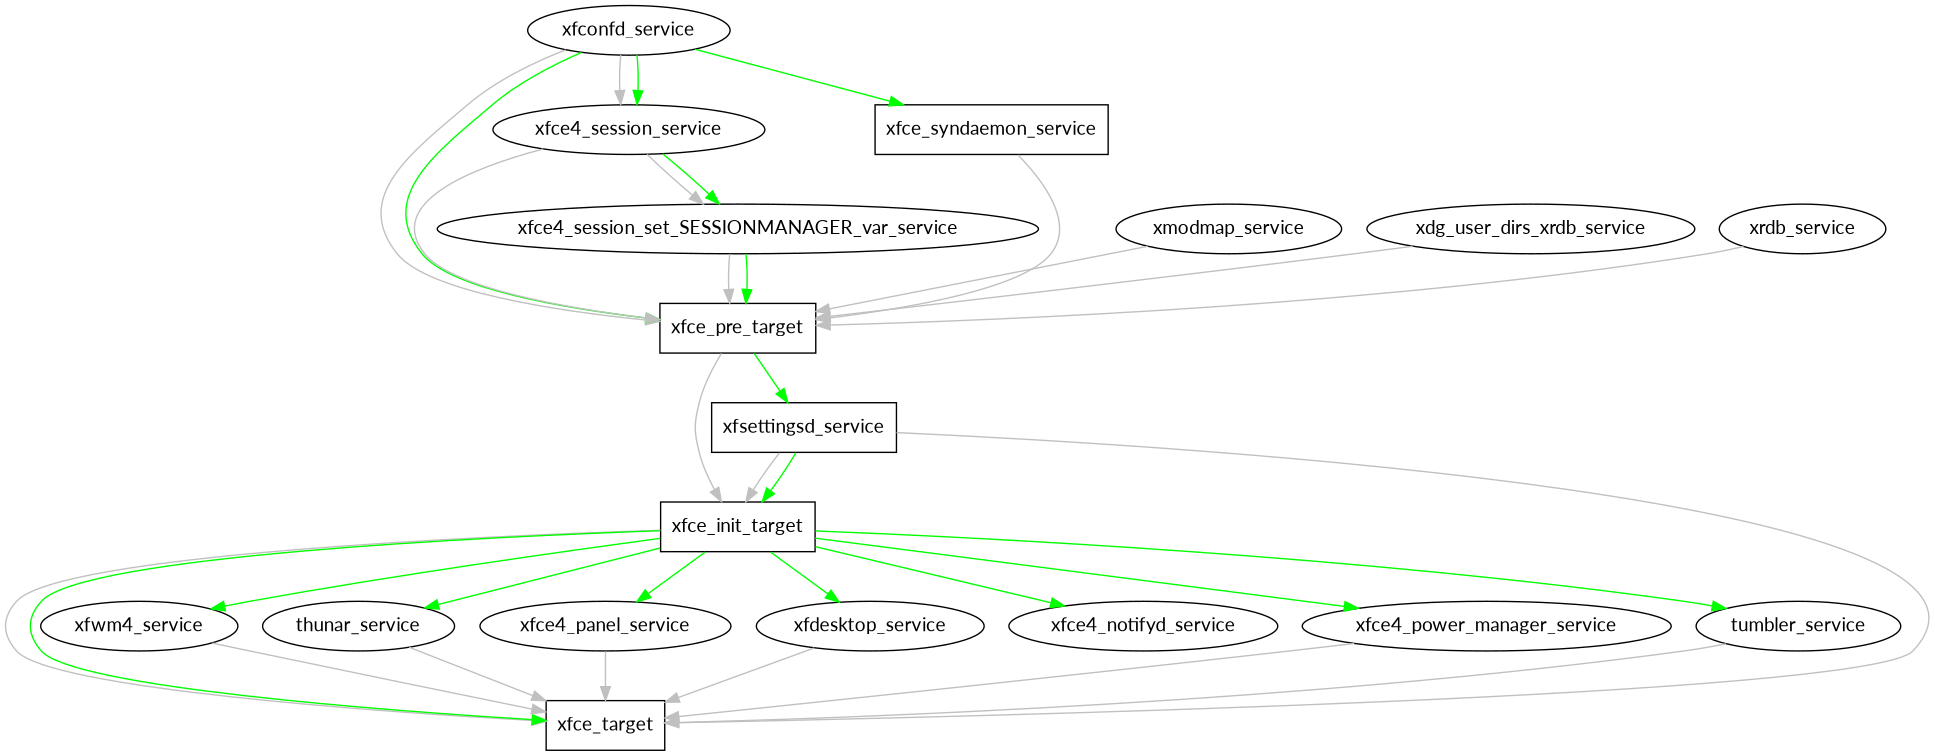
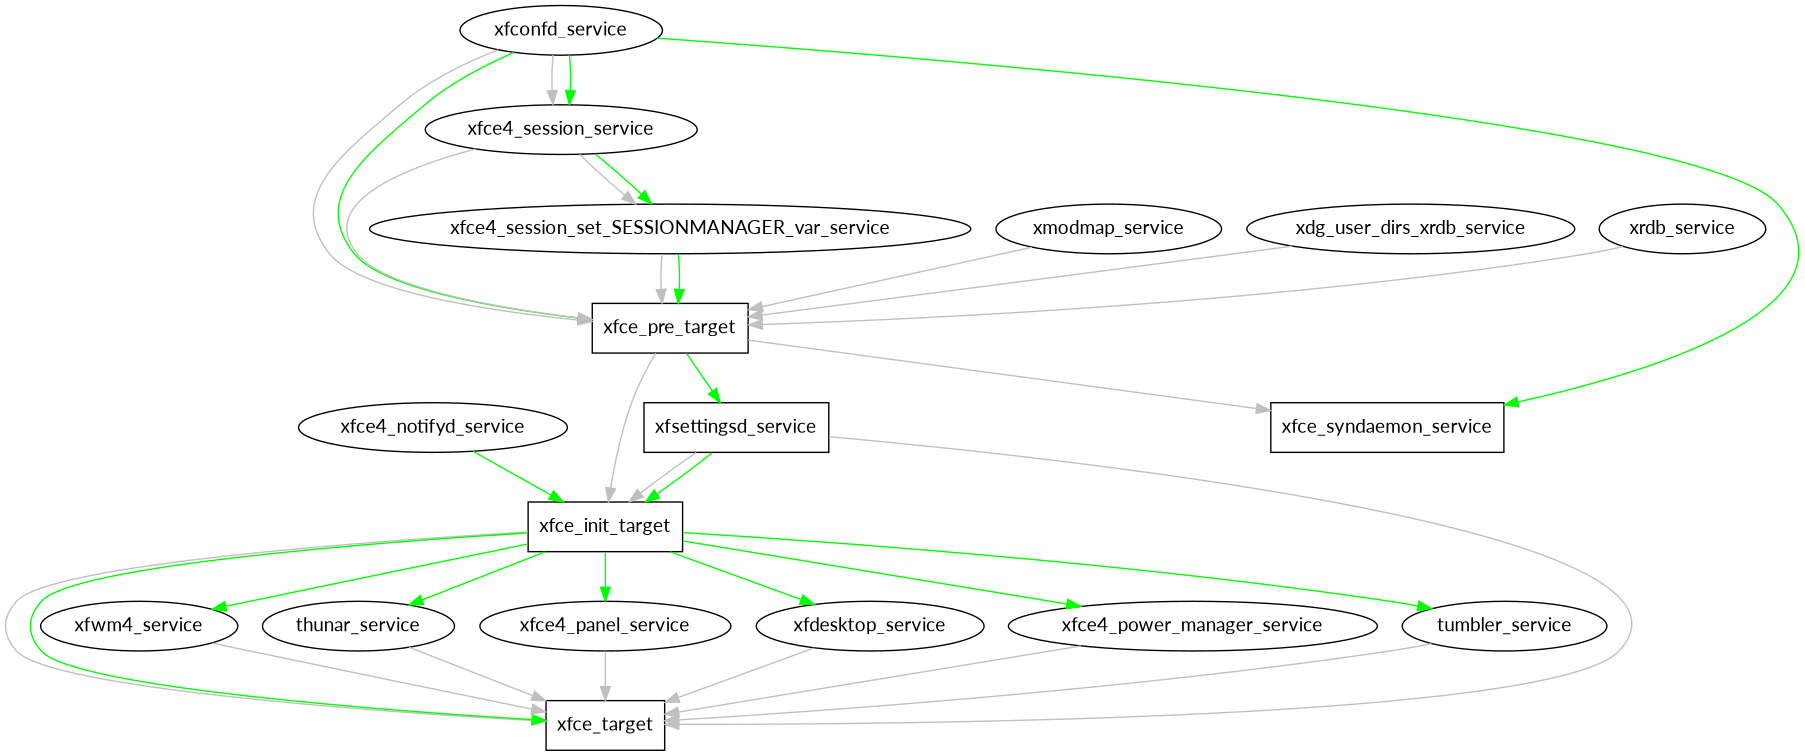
(991, 286) -> (1002, 374)
(933, 575) -> (512, 473)
